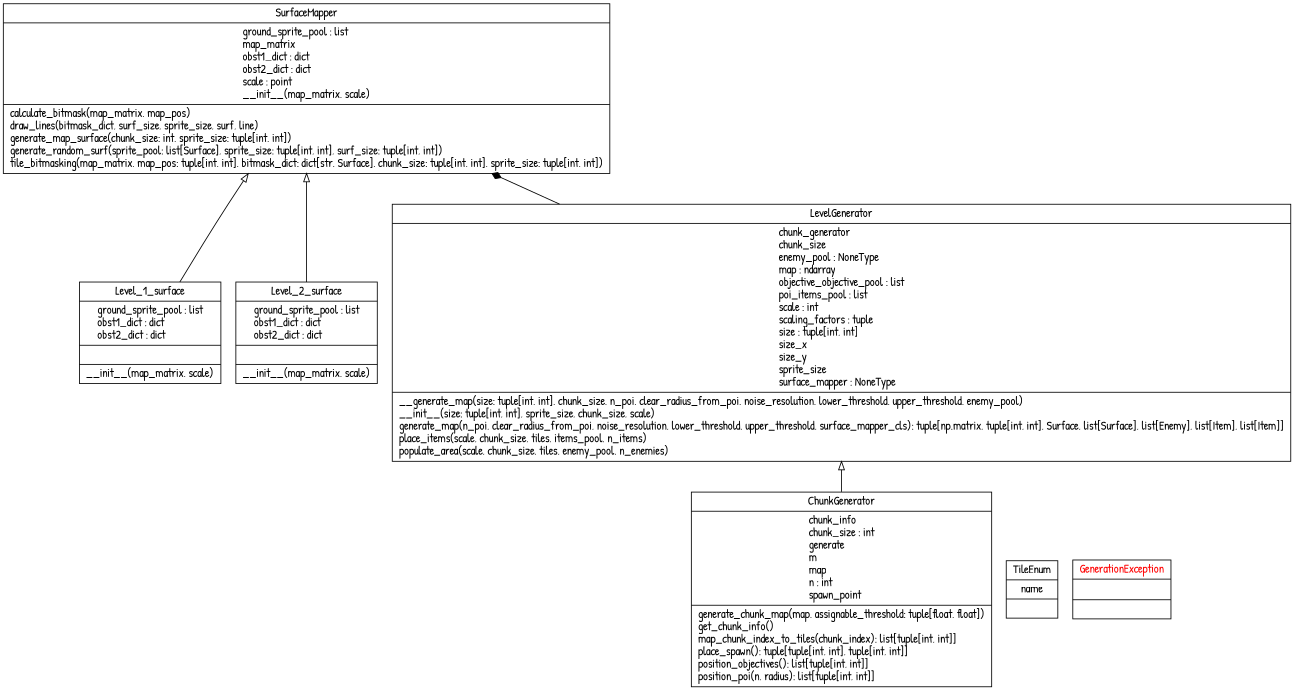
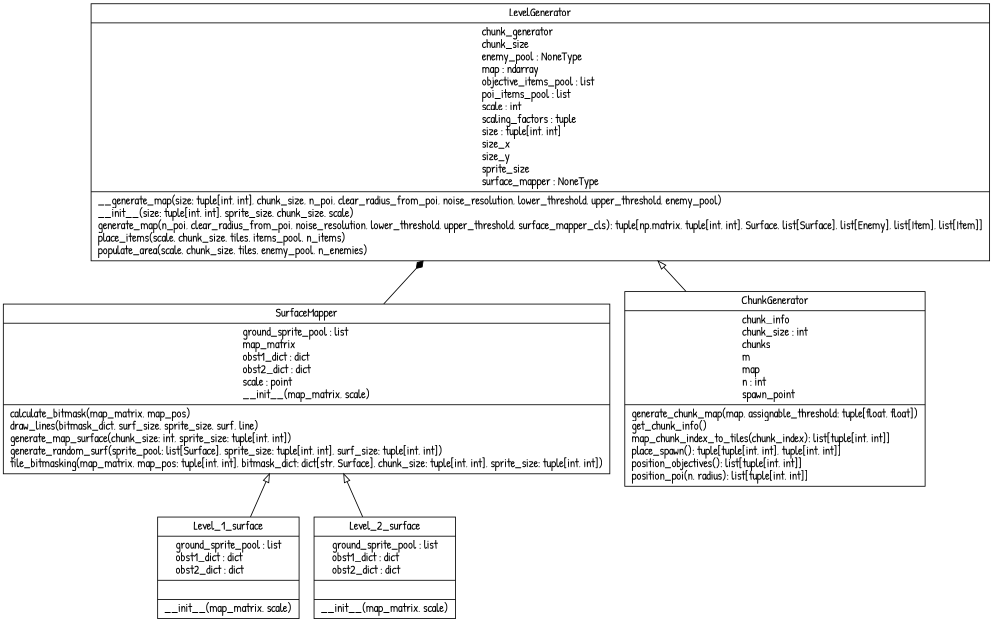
(530, 191) -> (400, 286)
(842, 282) -> (538, 82)
(827, 545) -> (756, 345)
(1032, 589) -> none
(1122, 589) -> none
